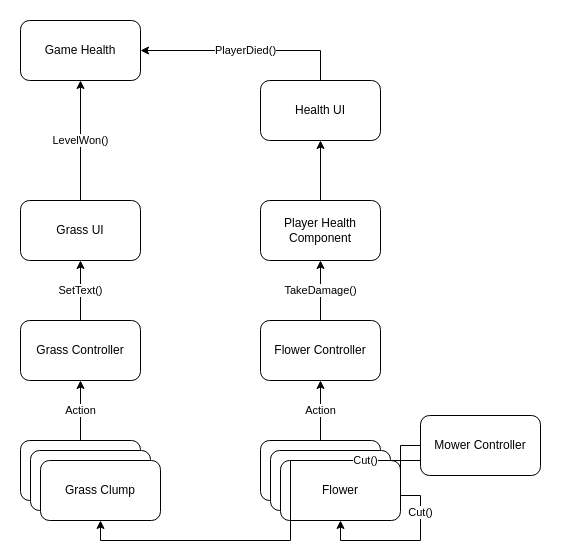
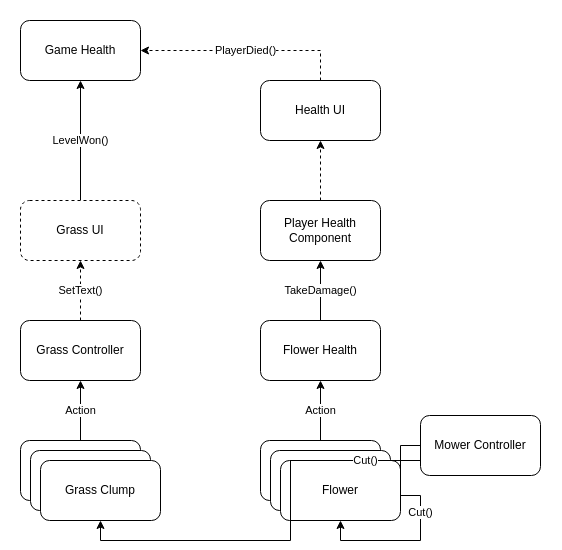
(312, 51) -> (312, 51)
(321, 173) -> (321, 173)
(81, 231) -> (81, 231)
(81, 307) -> (81, 307)
(321, 351) -> (321, 351)
